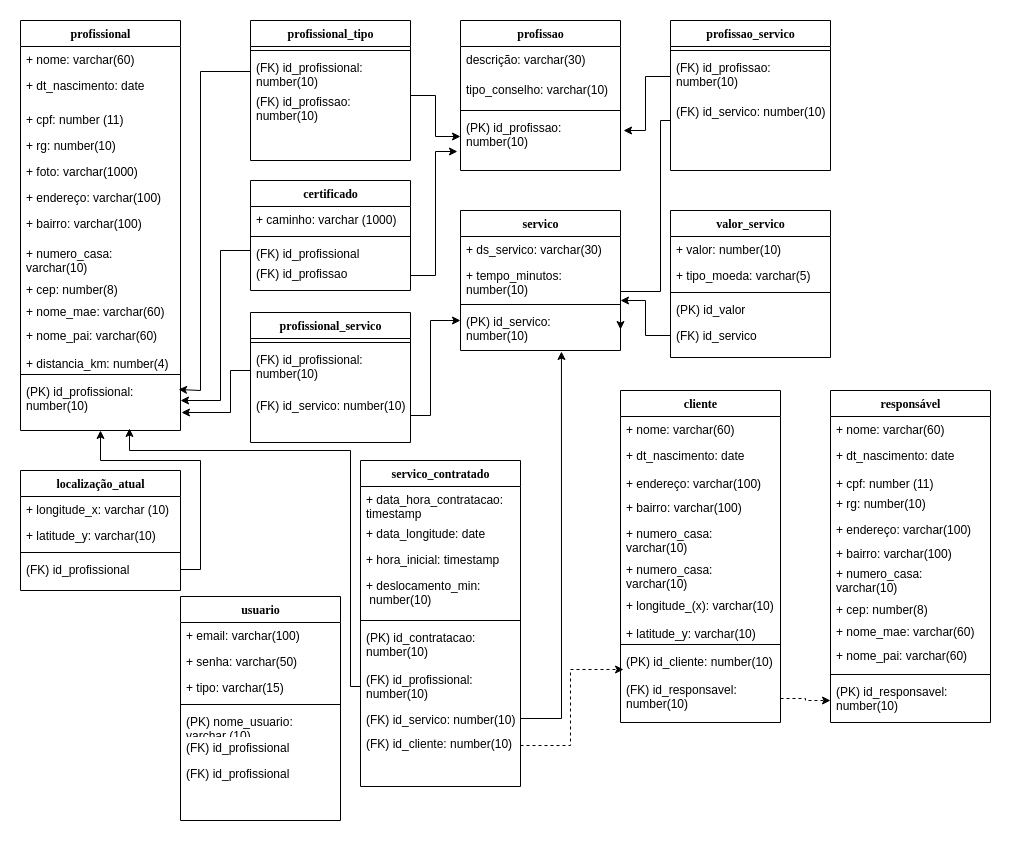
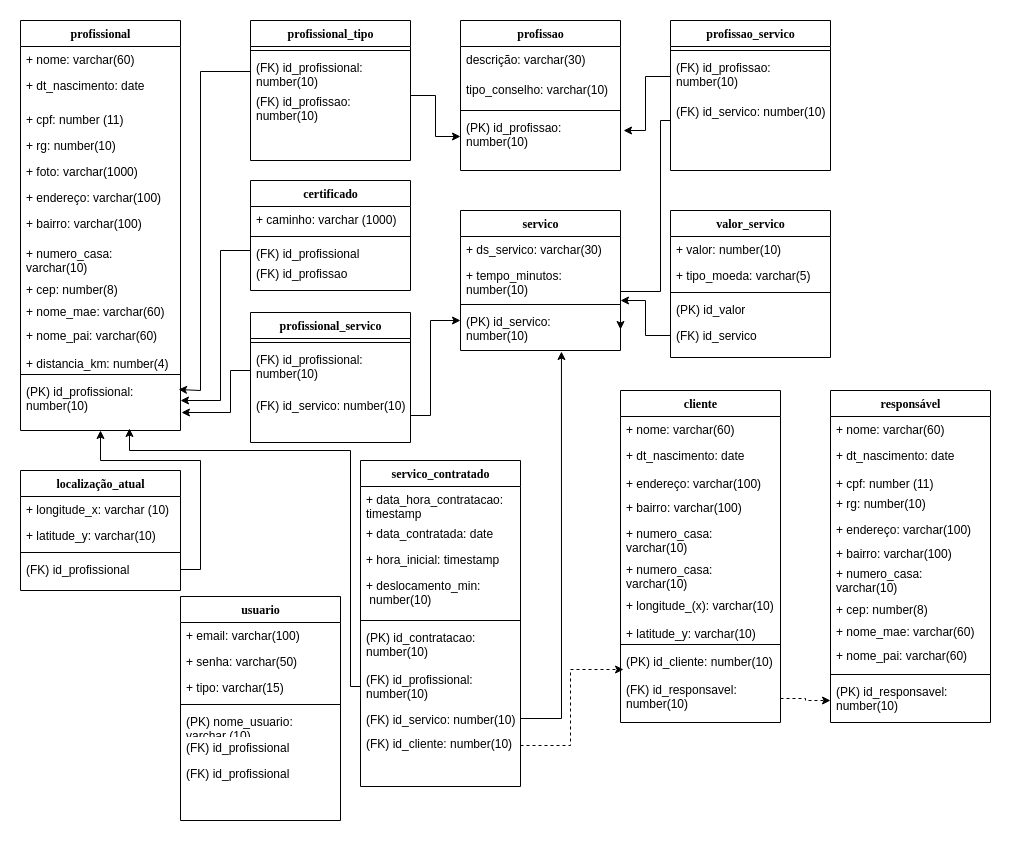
(436, 219) -> none
(433, 535) -> (439, 535)
